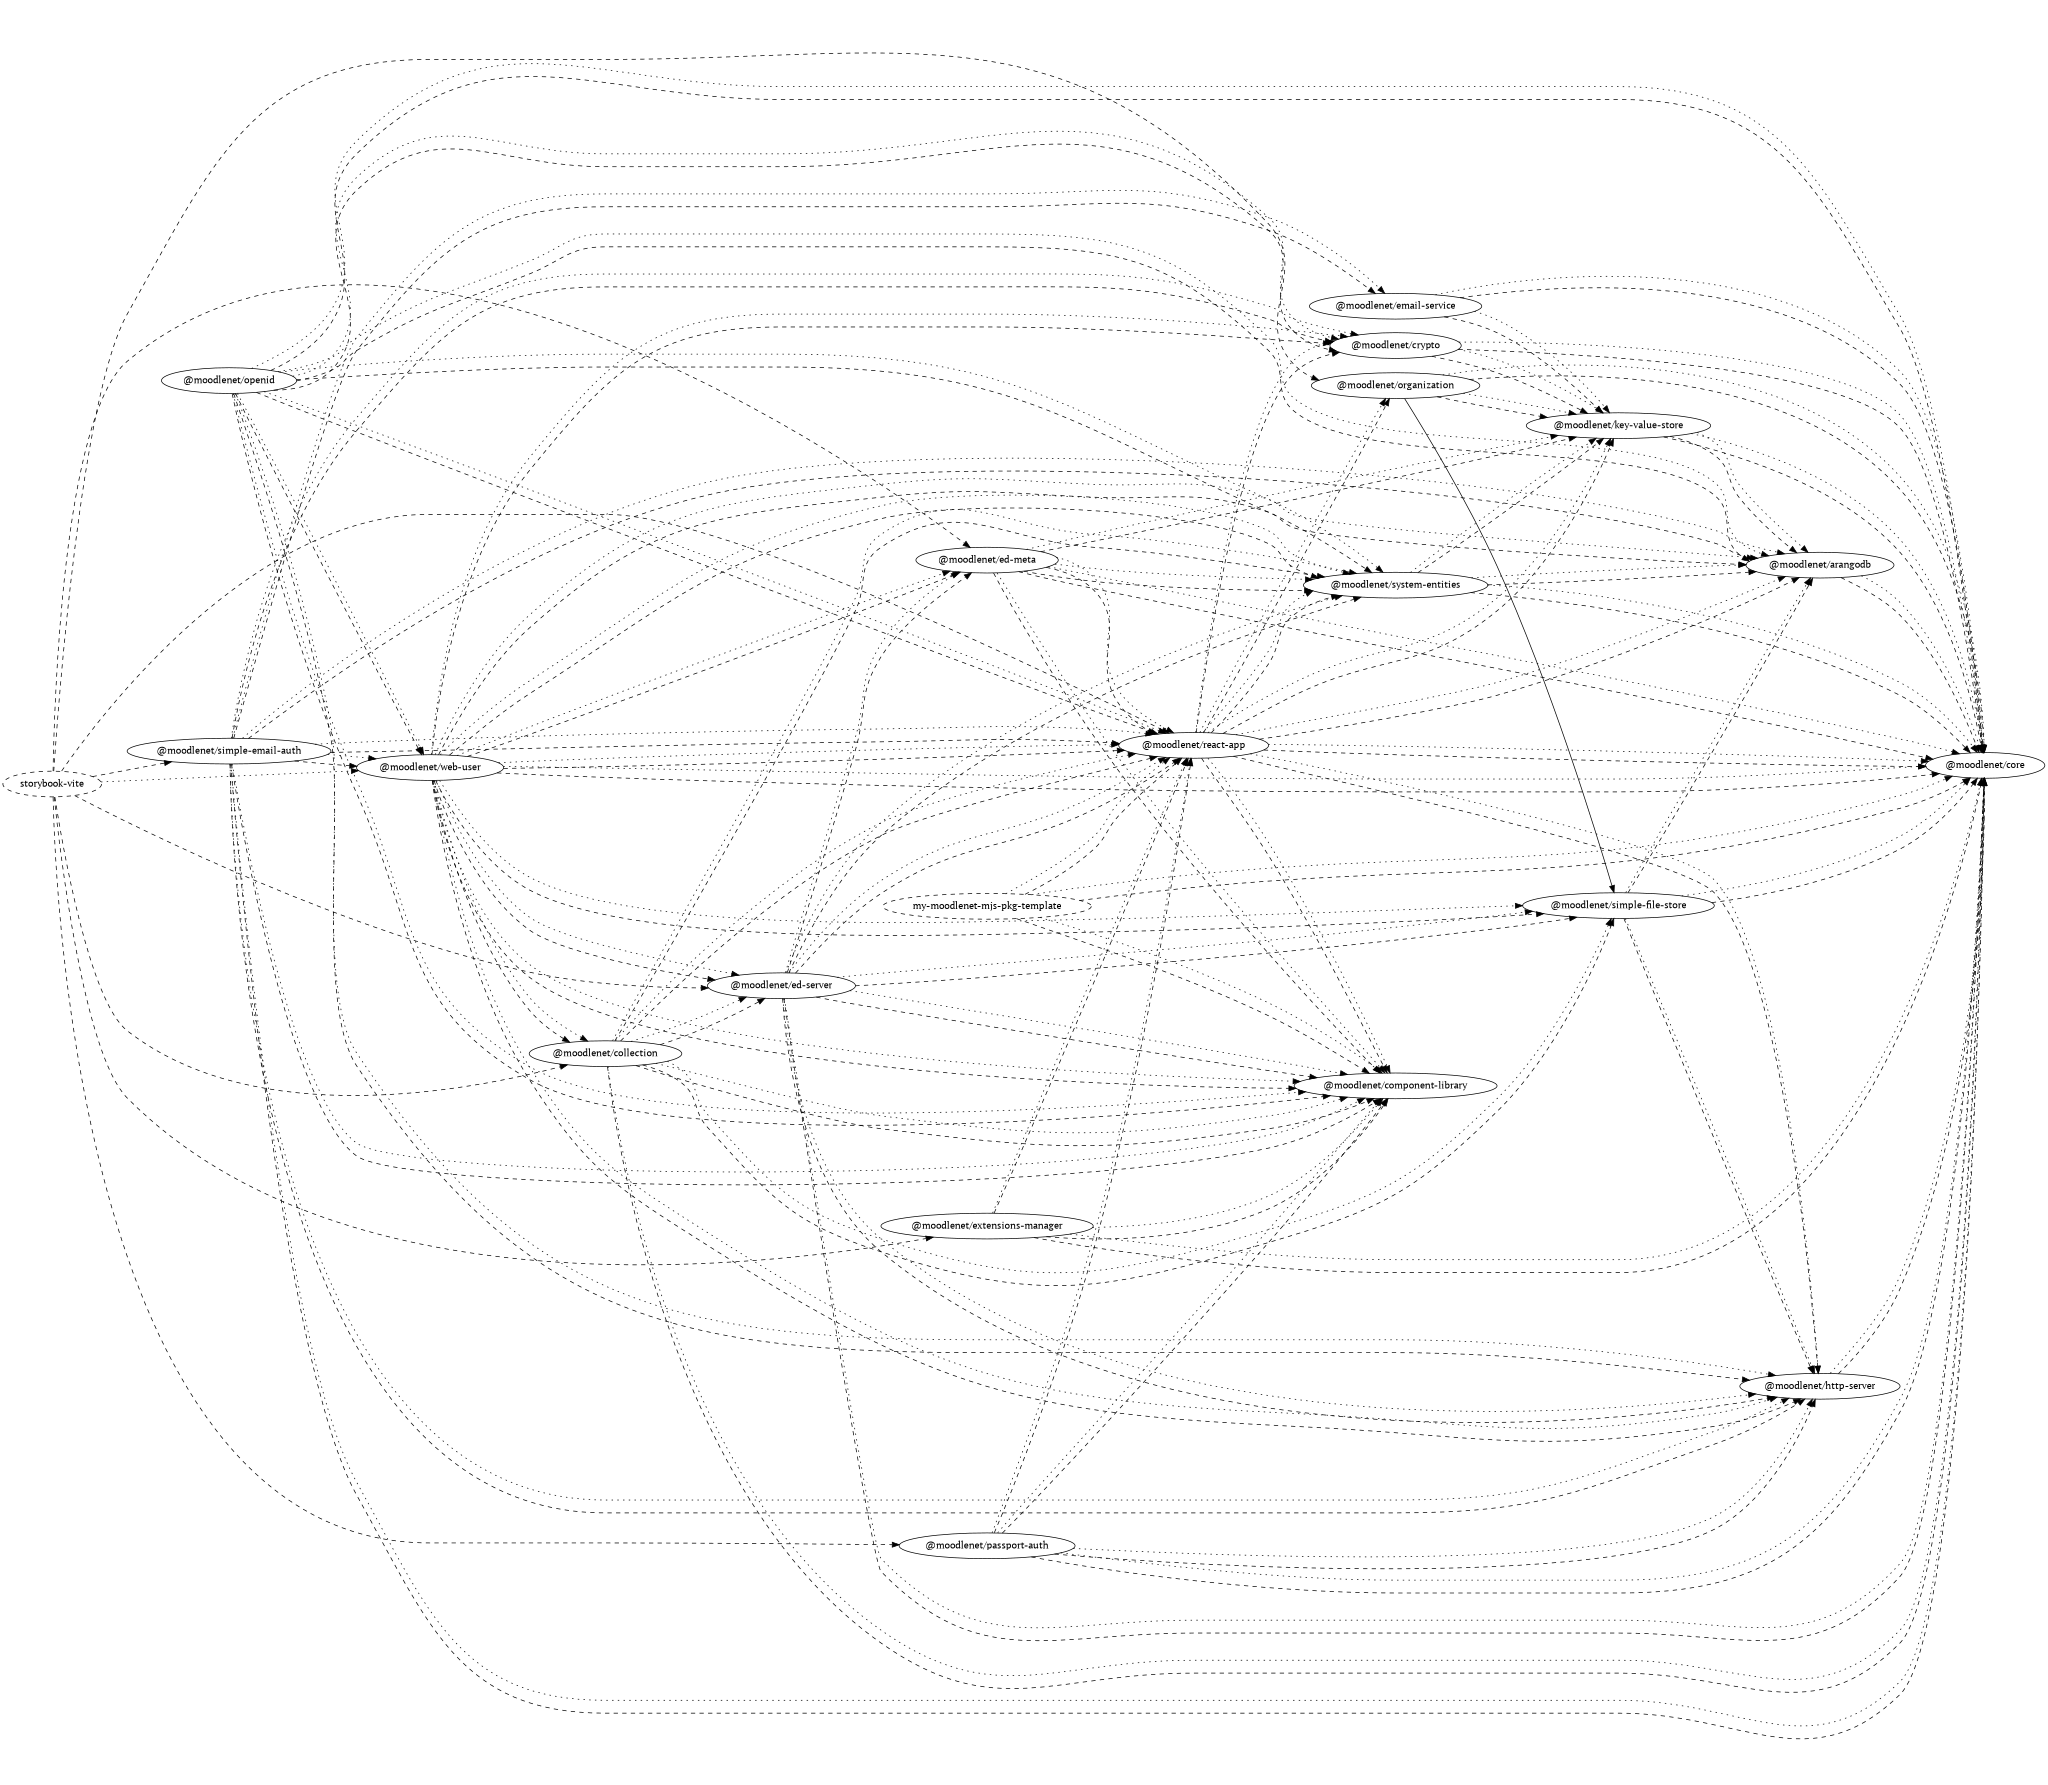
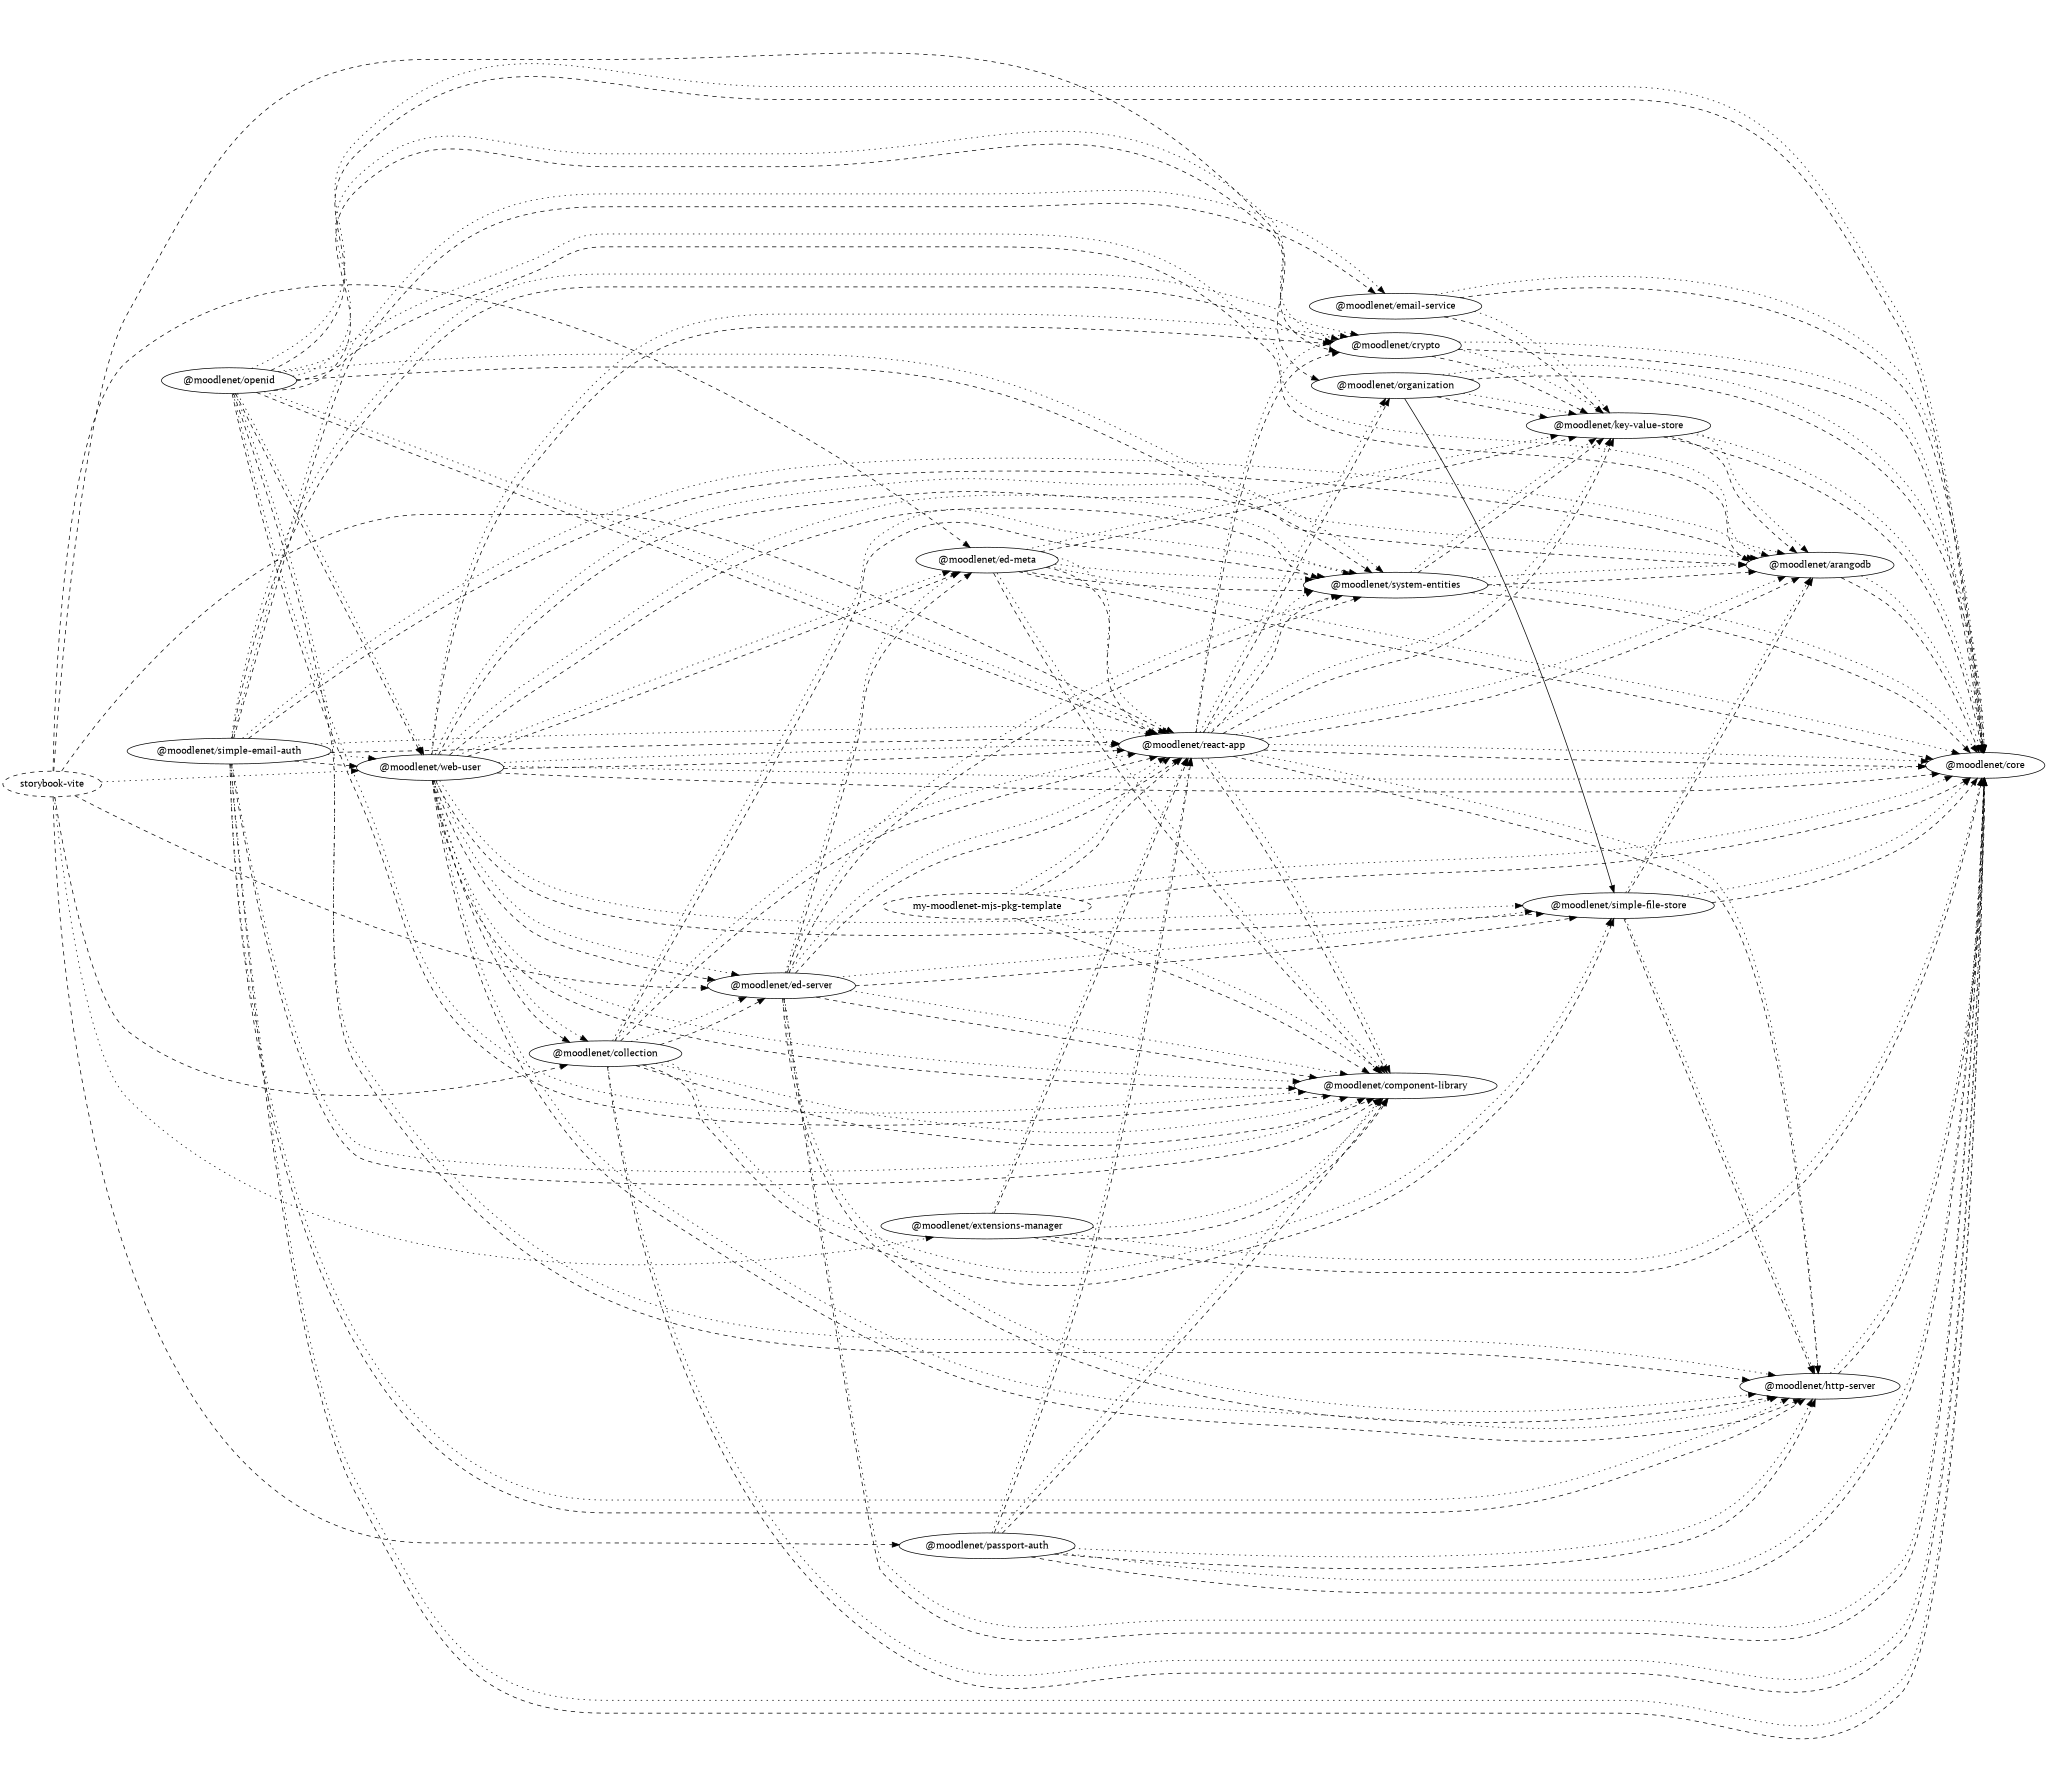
(129, 770) -> none
(355, 1226) -> (355, 1226)
